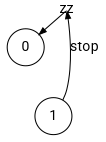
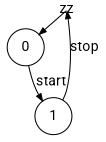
none -> (33, 80)
